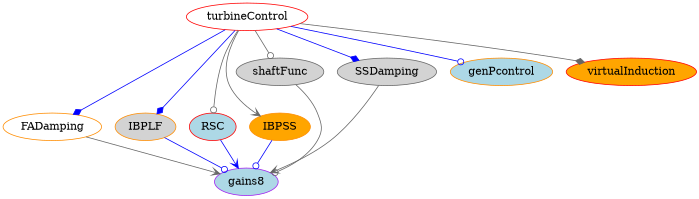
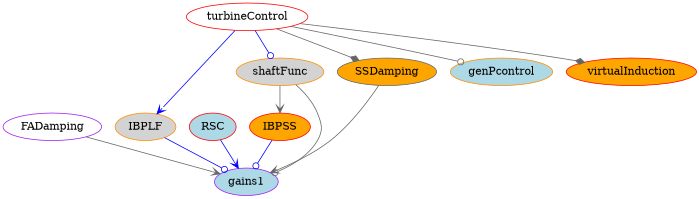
(262, 42) -> (262, 42)
(313, 43) -> (313, 43)
(374, 43) -> (374, 43)
(221, 67) -> none
(199, 69) -> (199, 69)
(153, 70) -> none
(280, 72) -> (280, 72)
(387, 72) -> (387, 72)
(227, 75) -> (280, 96)
(52, 127) -> (52, 127)
(280, 127) -> (280, 127)
(246, 182) -> (246, 182)
